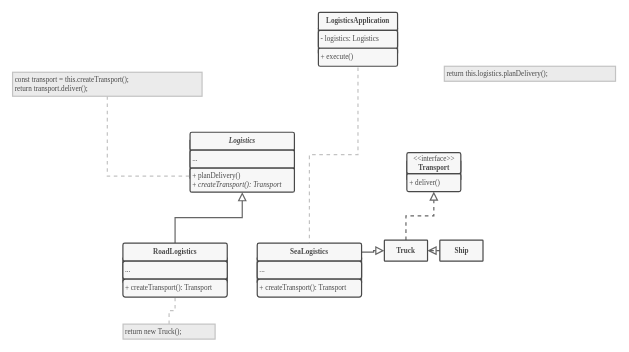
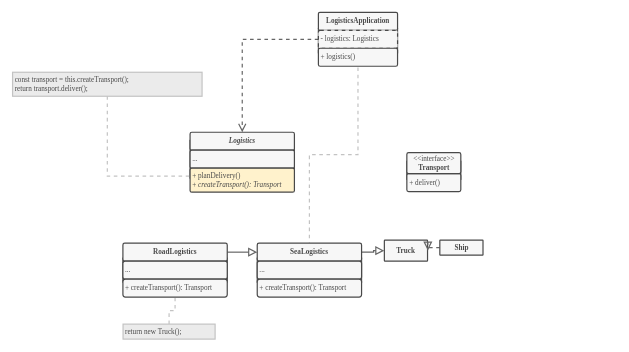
(358, 39) -> (358, 39)
none -> (242, 46)
(342, 57) -> (343, 57)
(530, 74) -> none
(242, 180) -> (242, 180)
(415, 216) -> none
(204, 218) -> (237, 252)
(461, 251) -> (461, 248)
